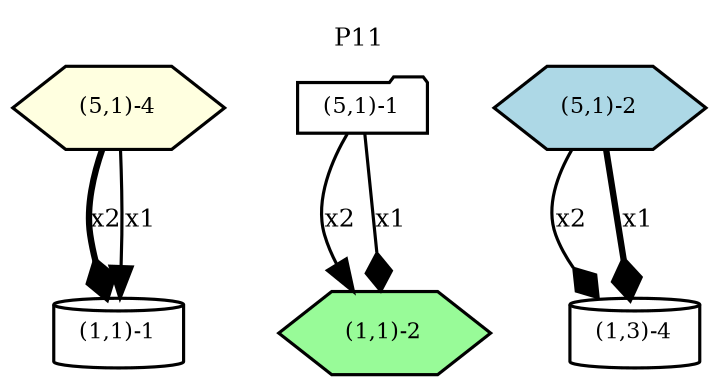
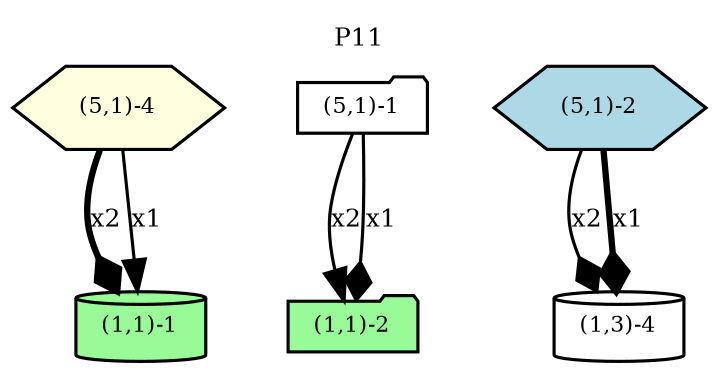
(119, 333) -> (141, 327)
(385, 333) -> (353, 327)
